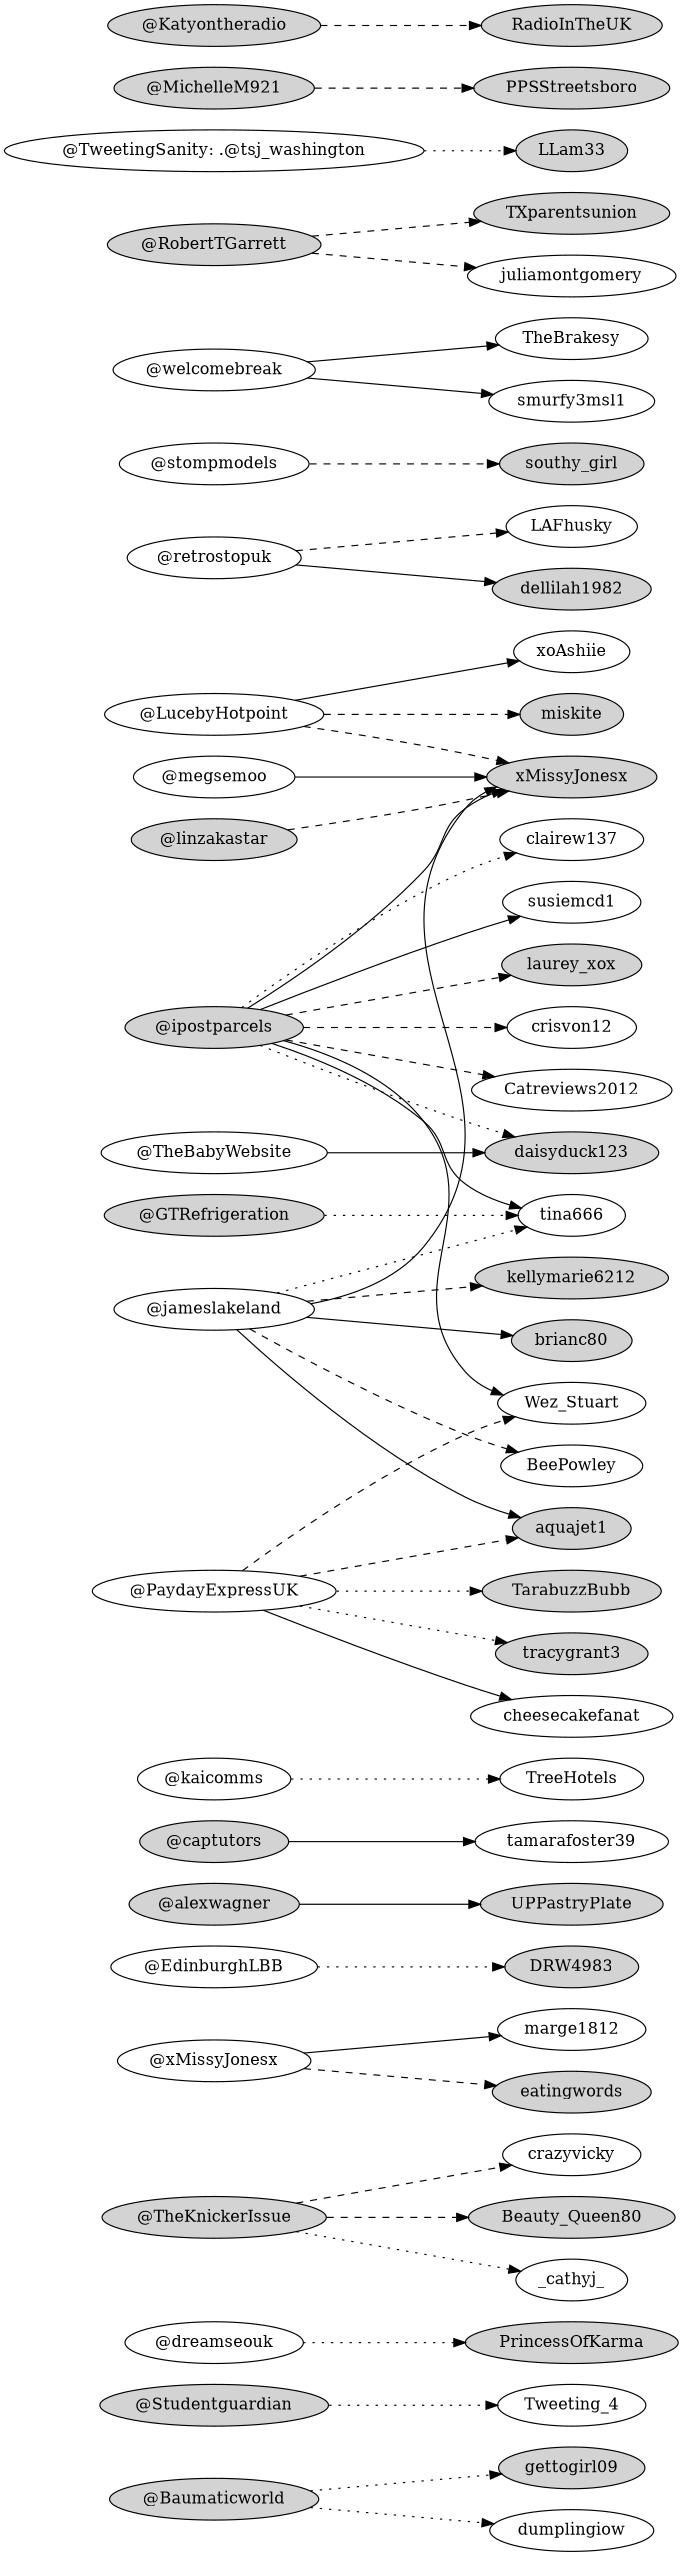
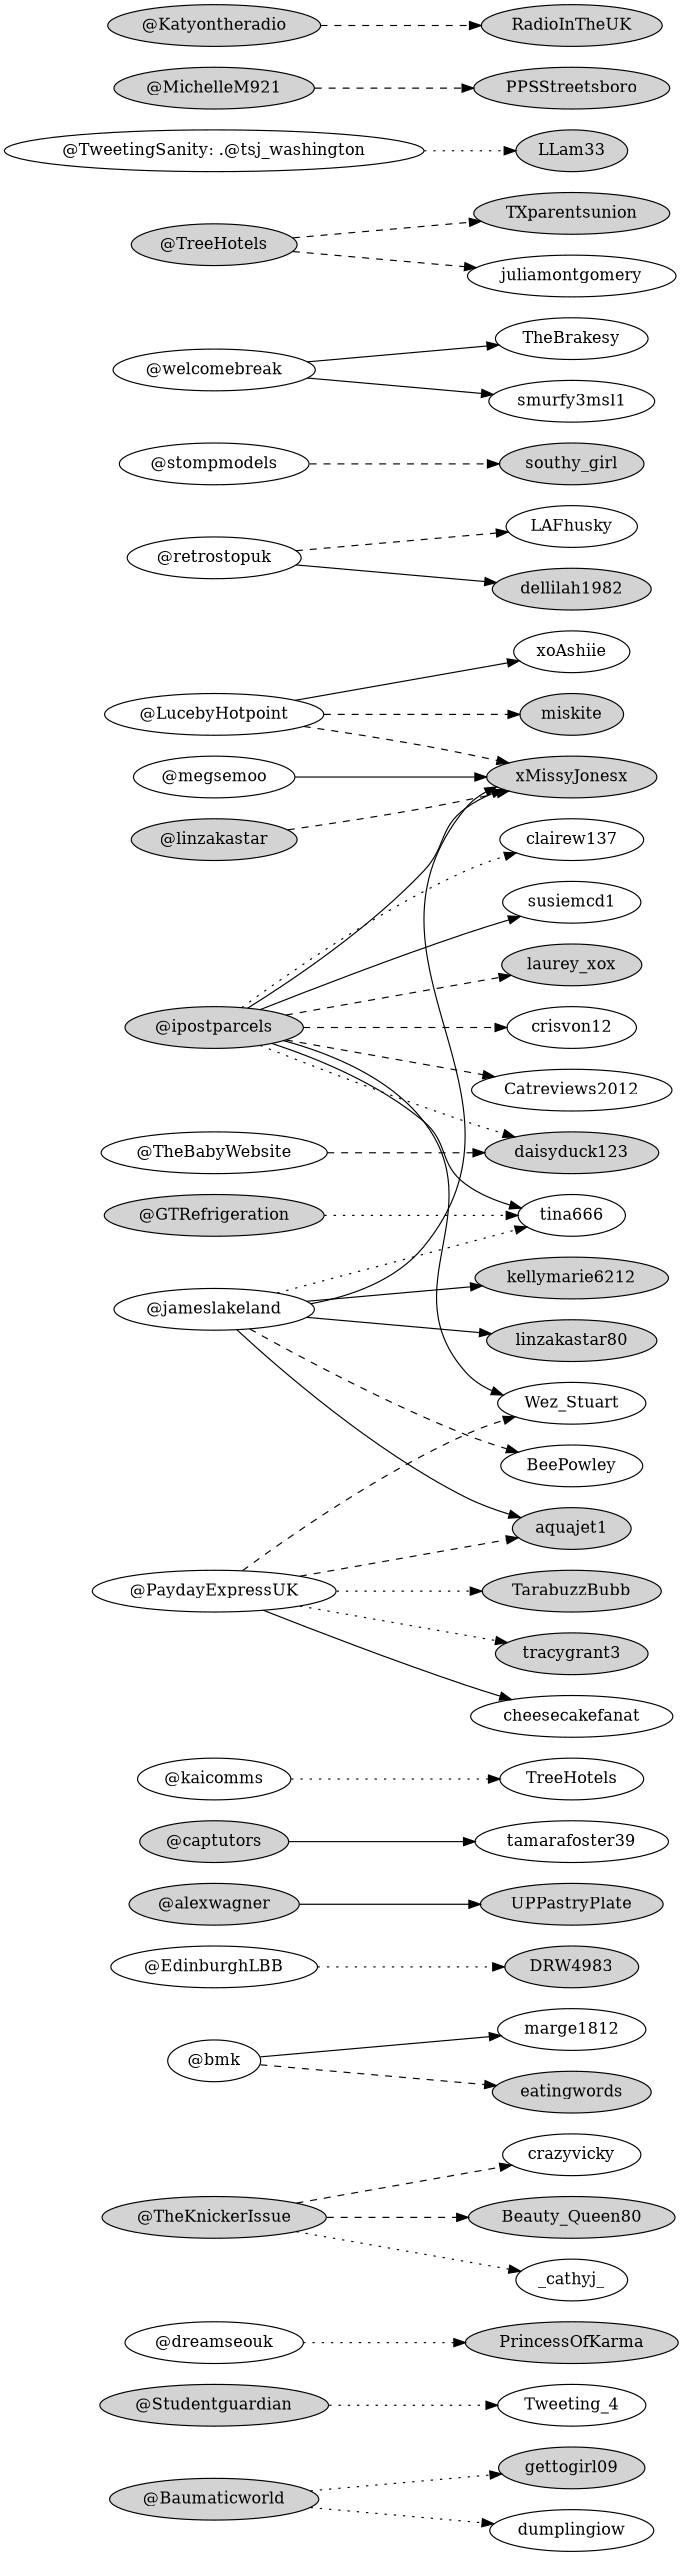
(214, 245) -> (214, 245)
(400, 1153) -> (400, 1153)
(389, 1294) -> (389, 1294)
(572, 1341) -> (572, 1341)
(214, 2061) -> (214, 2061)
